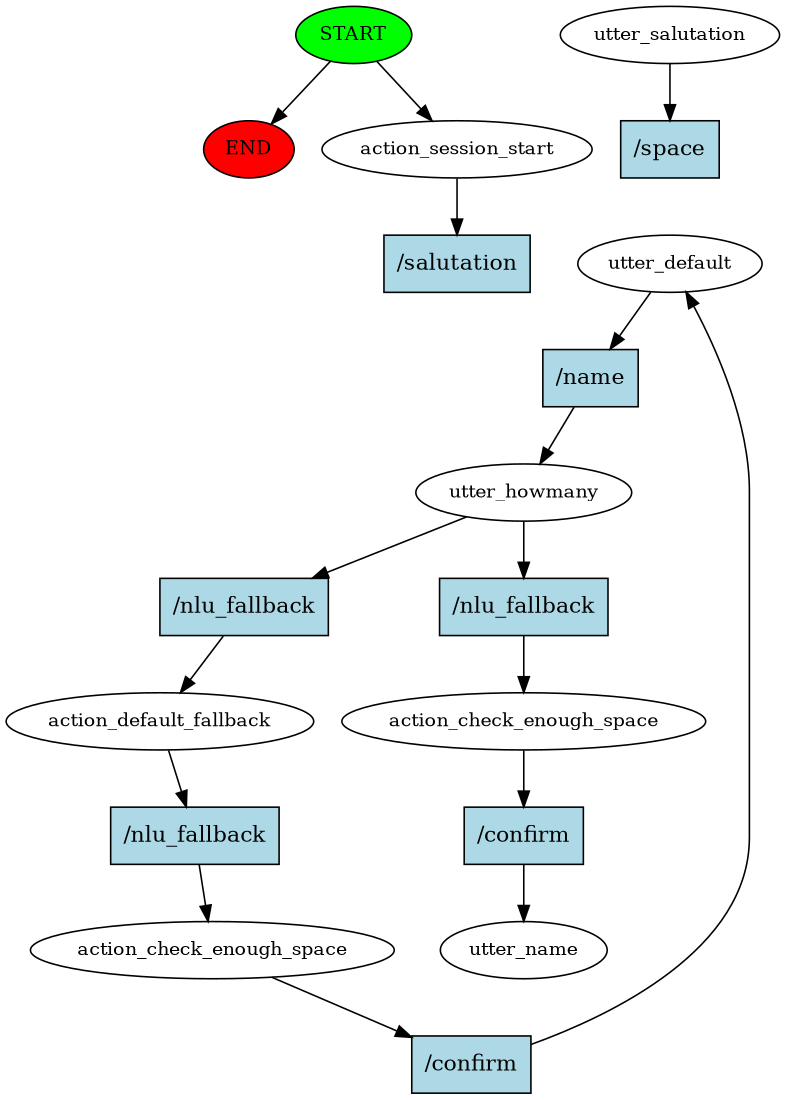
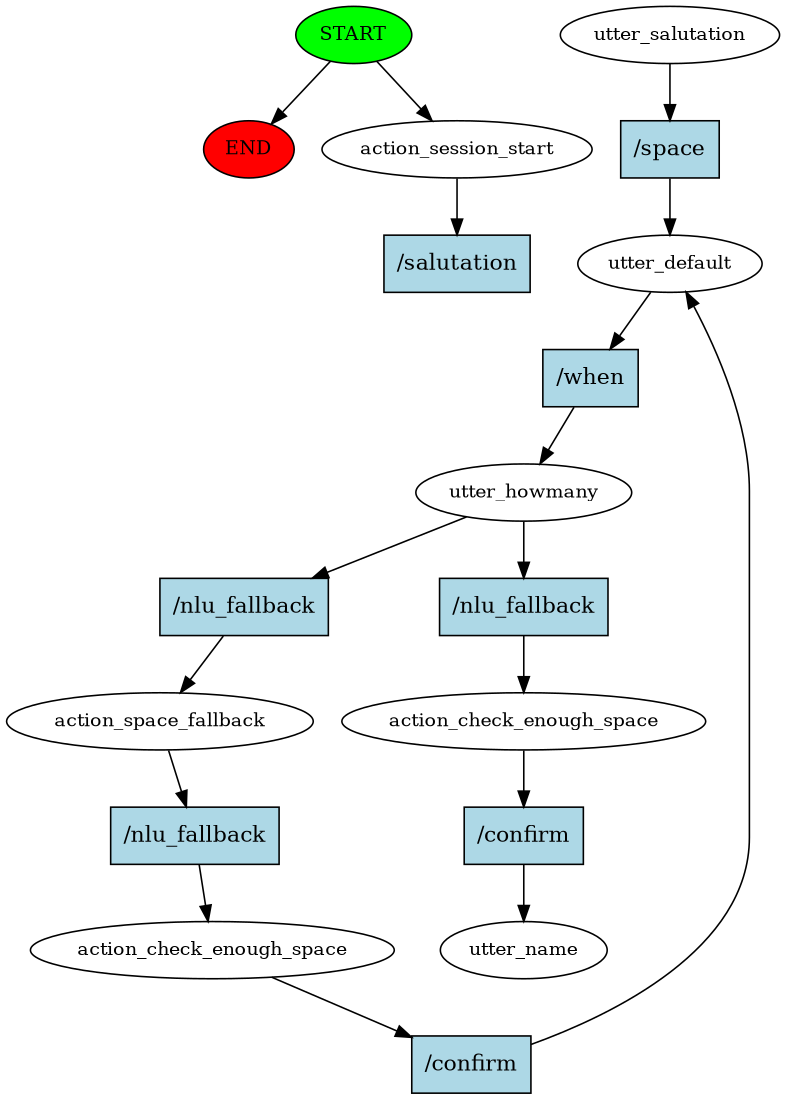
none -> (670, 199)
(591, 378) -> (591, 378)
(160, 721) -> (160, 721)
